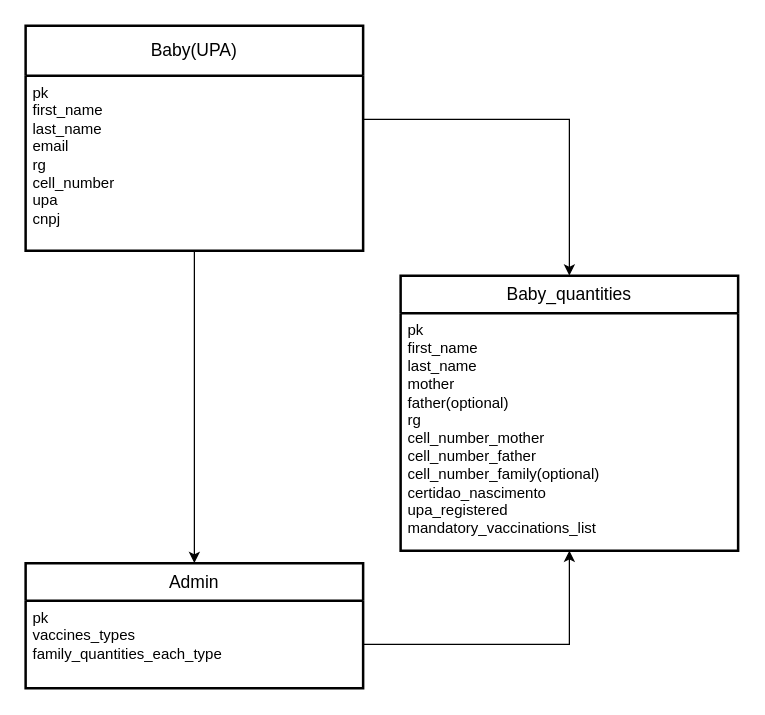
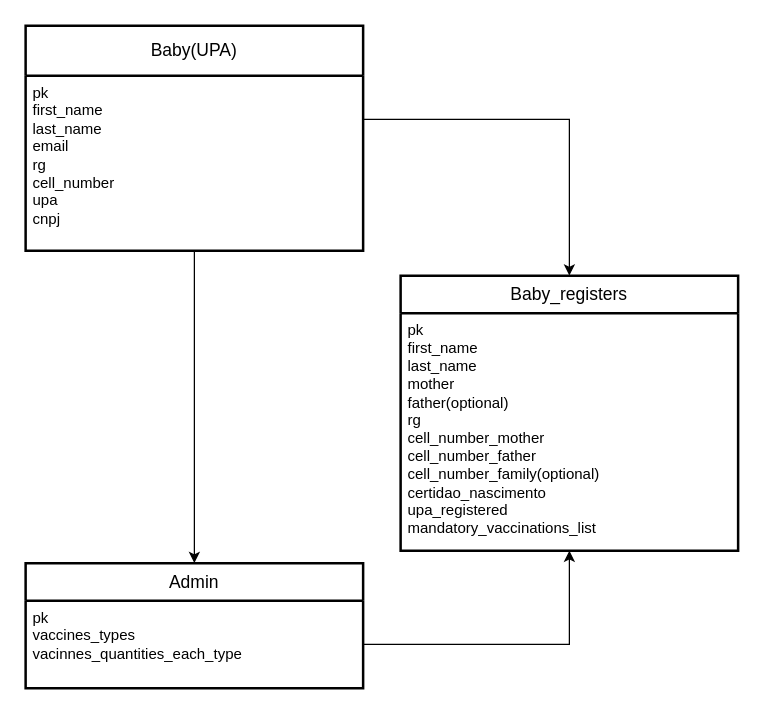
(569, 294) -> (569, 294)
(139, 636) -> (149, 636)
